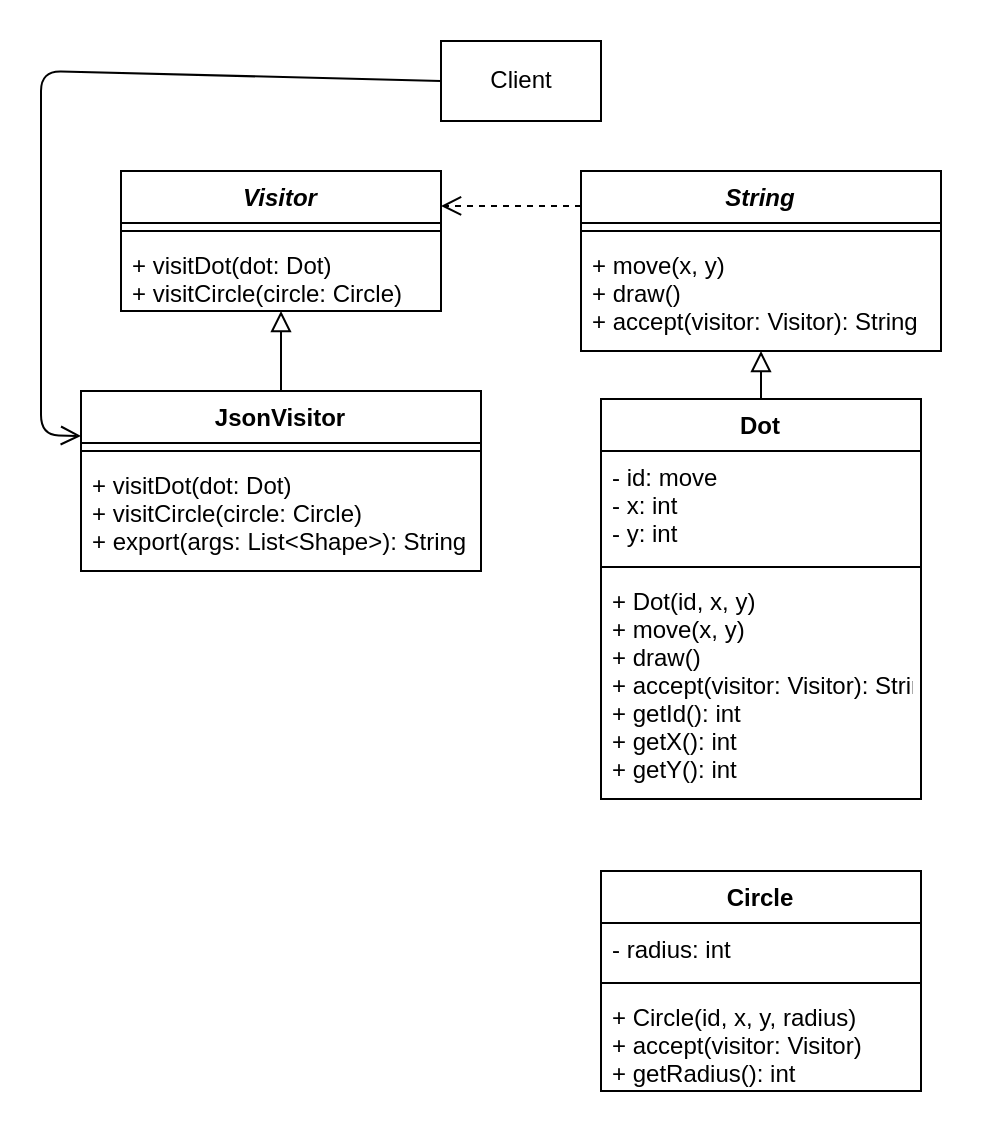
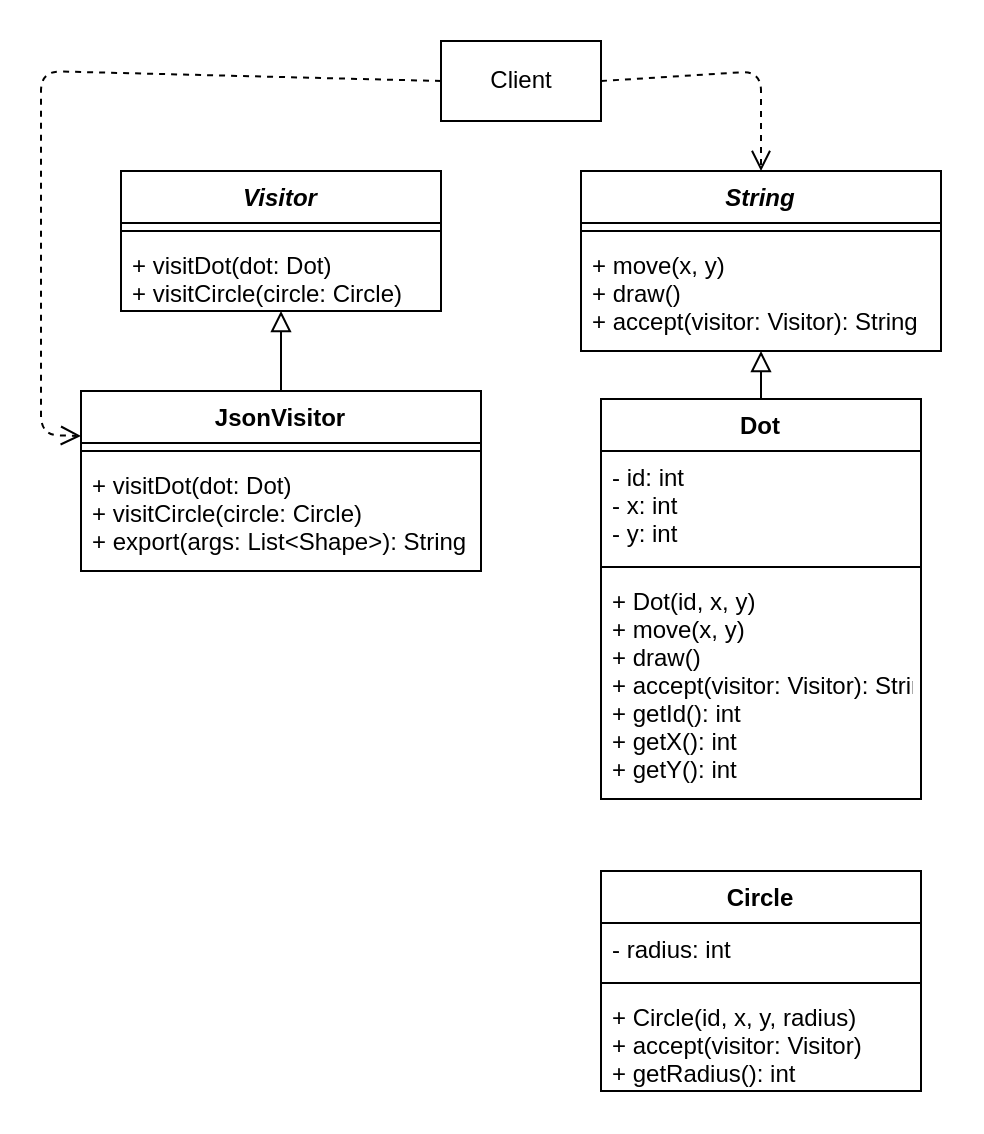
(52, 73) -> (52, 73)
none -> (721, 73)
(514, 206) -> none
(667, 478) -> (657, 478)
